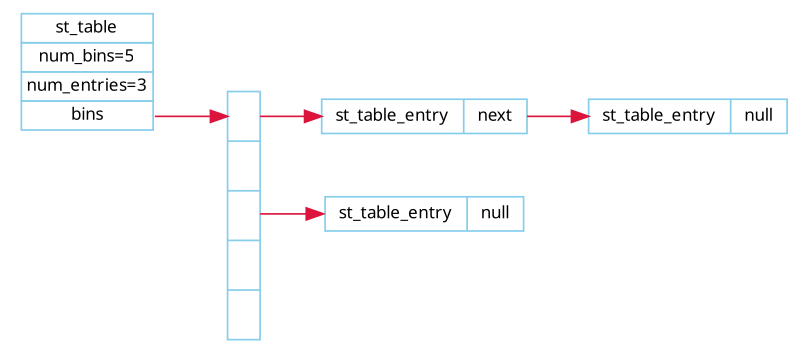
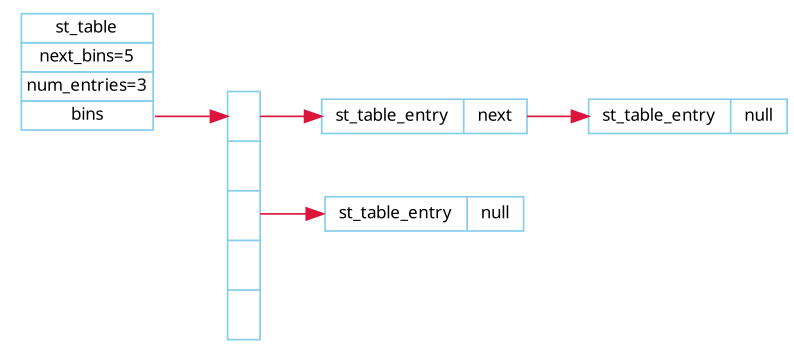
(87, 56) -> (87, 56)
